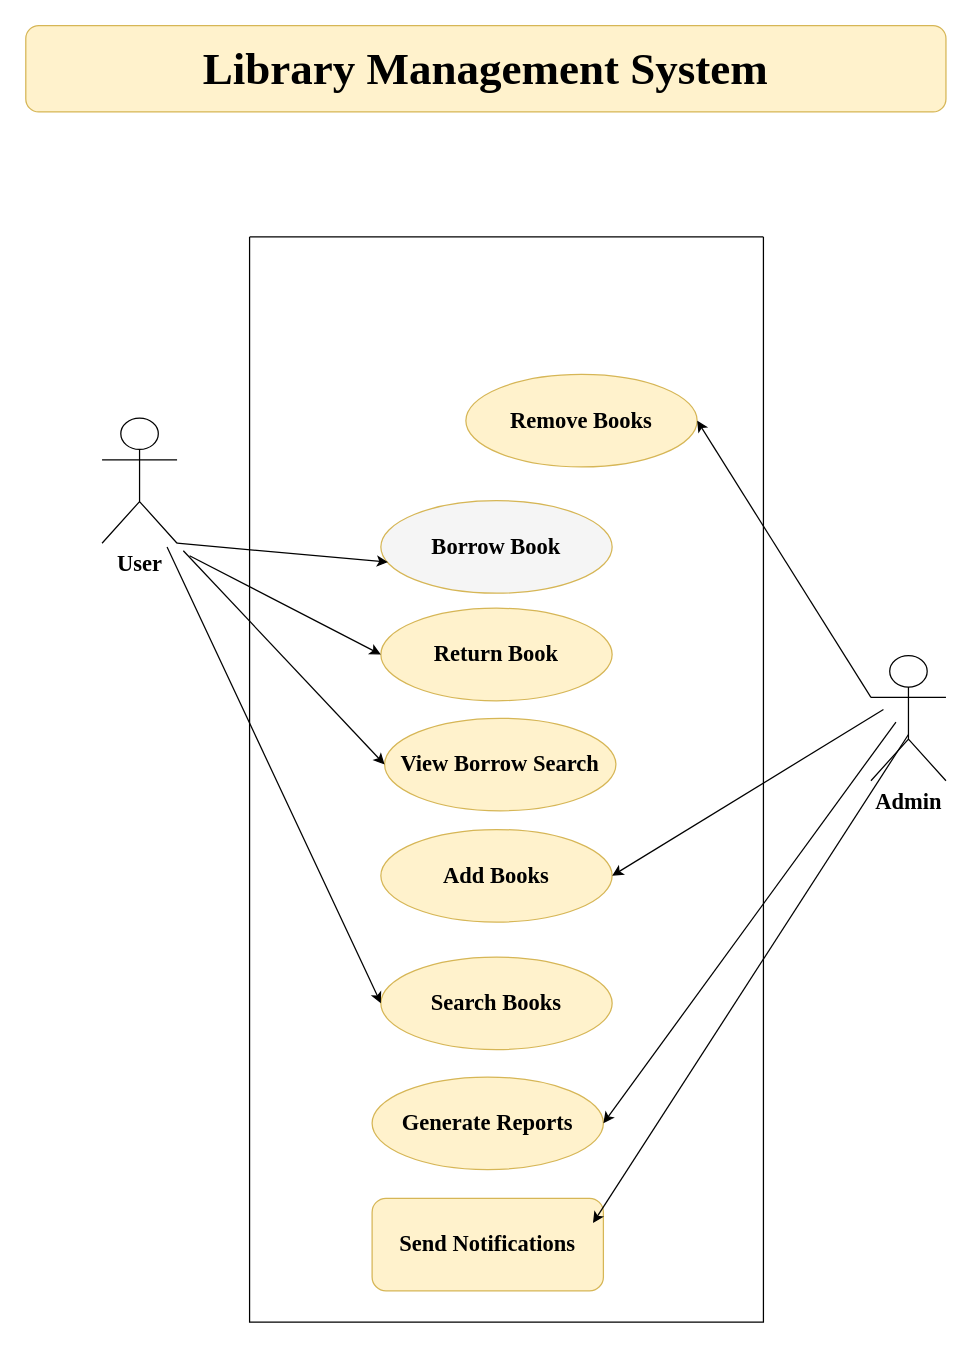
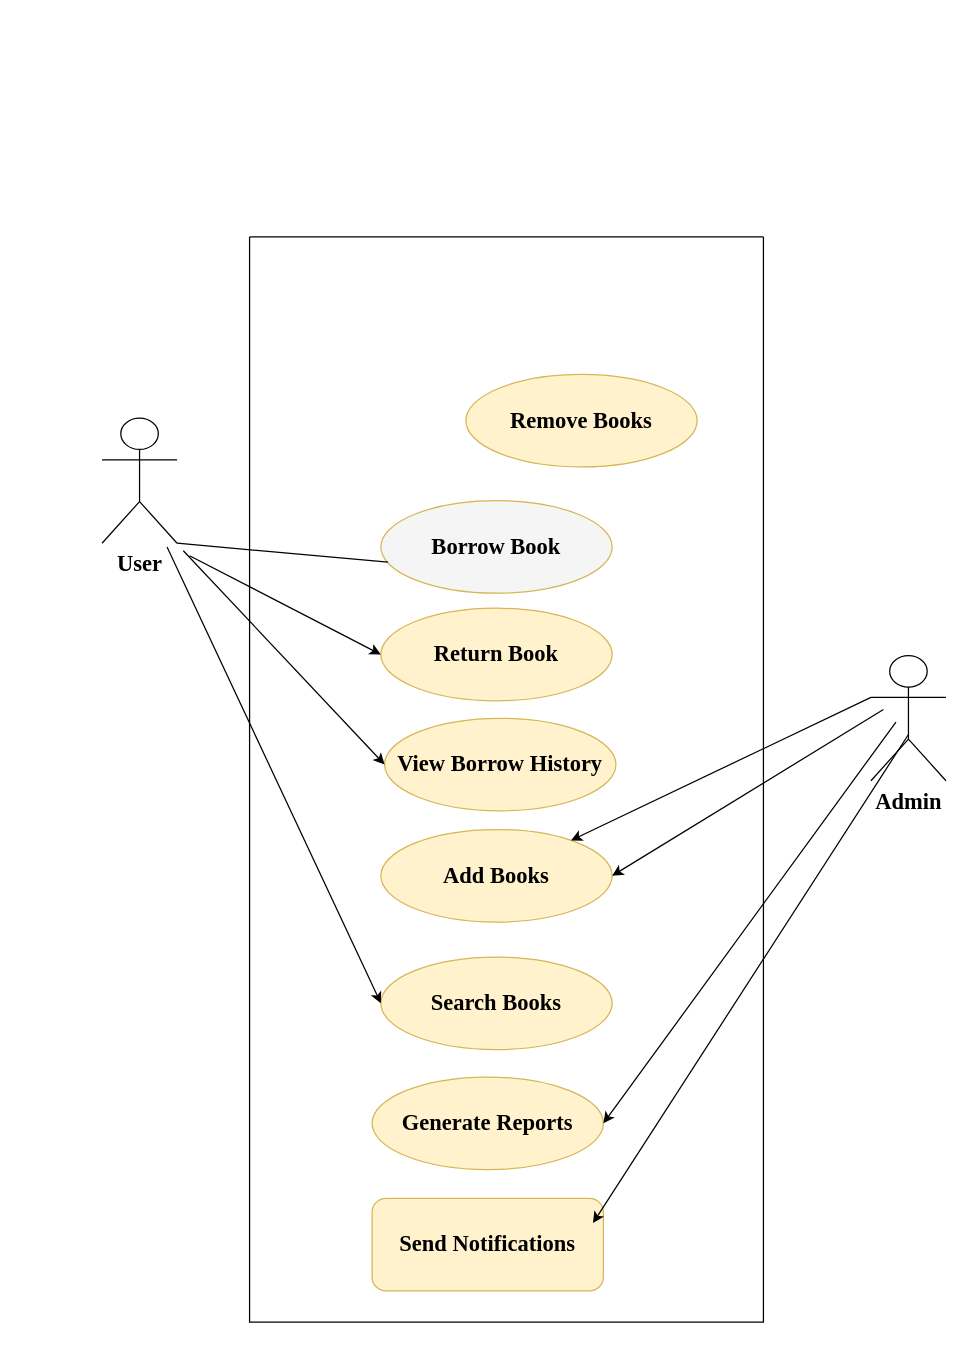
(486, 69) -> none
(378, 561) -> (381, 561)
(817, 612) -> (723, 767)
(500, 764) -> (500, 764)
